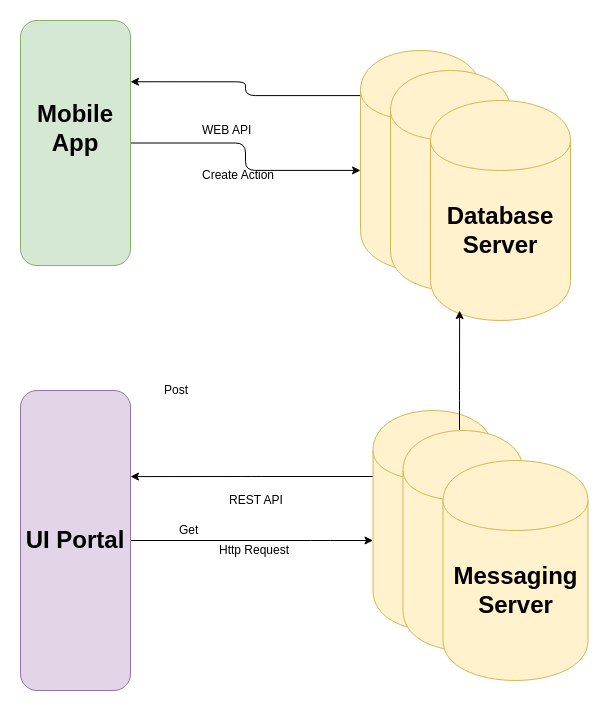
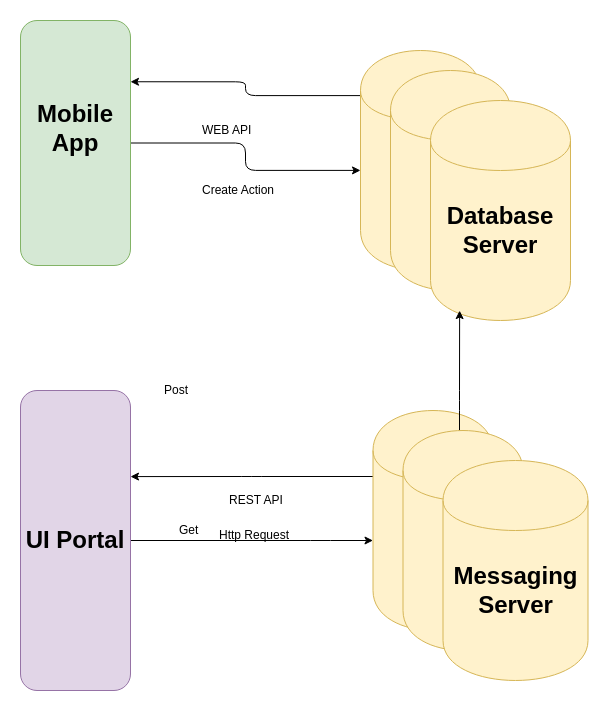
(246, 176) -> (246, 191)
(263, 551) -> (263, 536)
